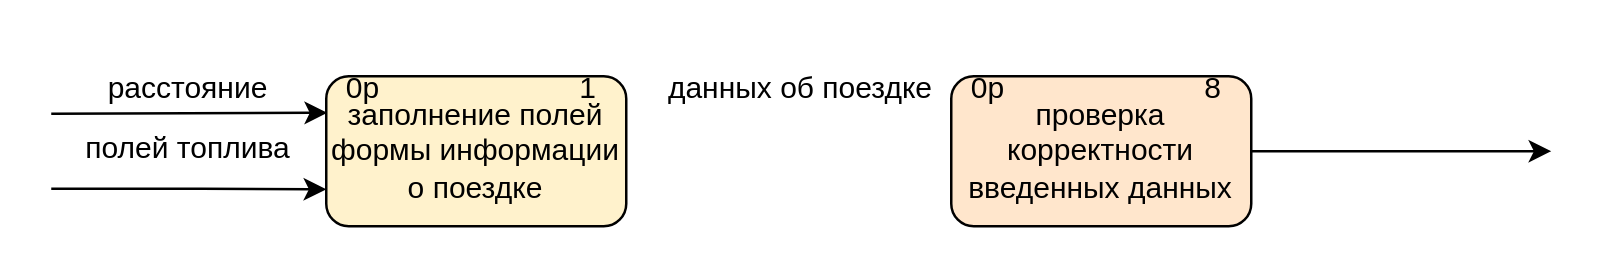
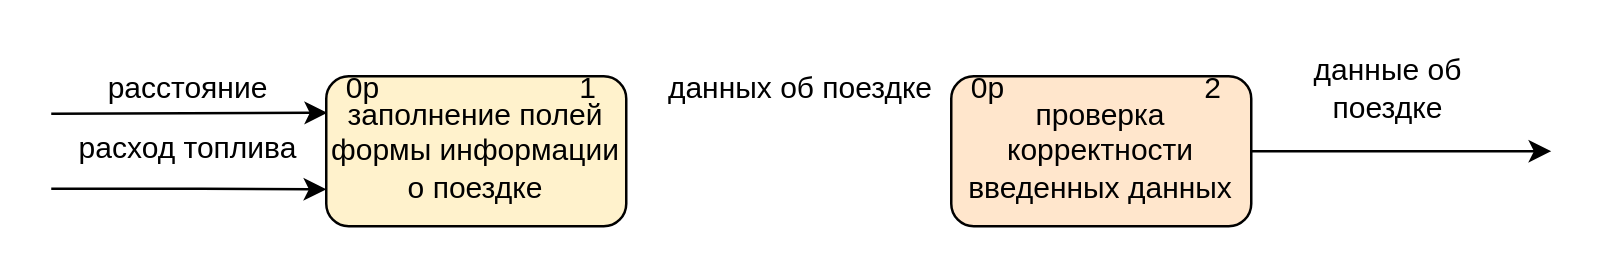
(1214, 89) -> (1214, 89)
none -> (1389, 89)
(189, 149) -> (189, 149)
